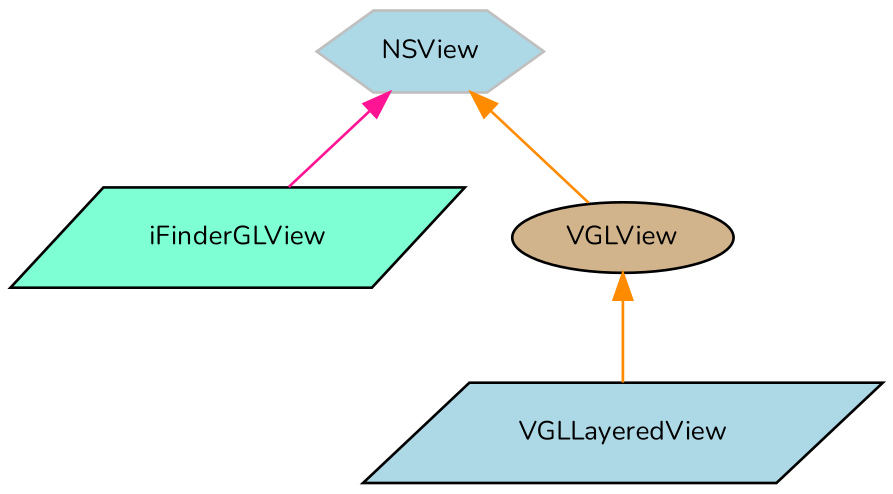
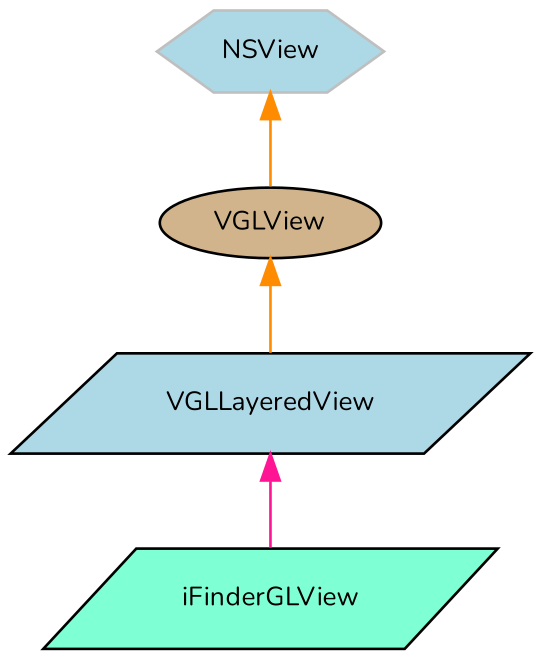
(329, 149) -> (270, 514)
